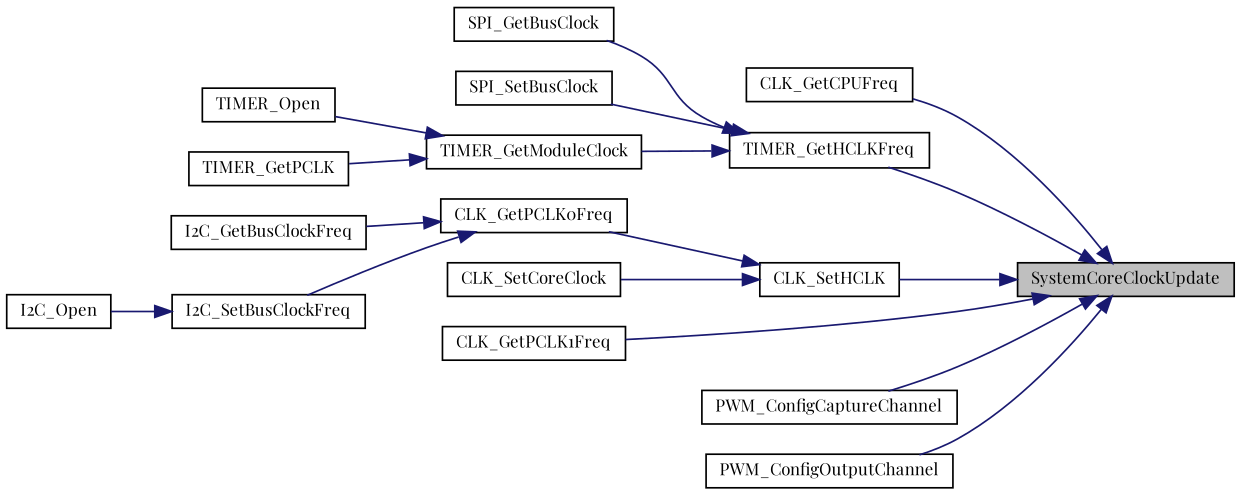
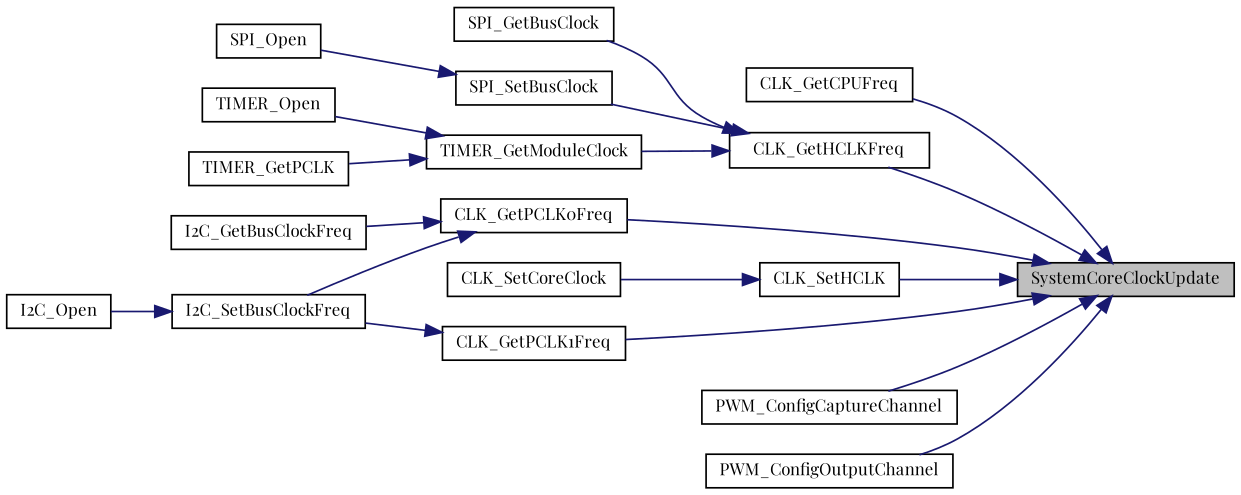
none -> (269, 41)
(830, 150) -> (830, 150)
(676, 246) -> (831, 234)
none -> (395, 327)
